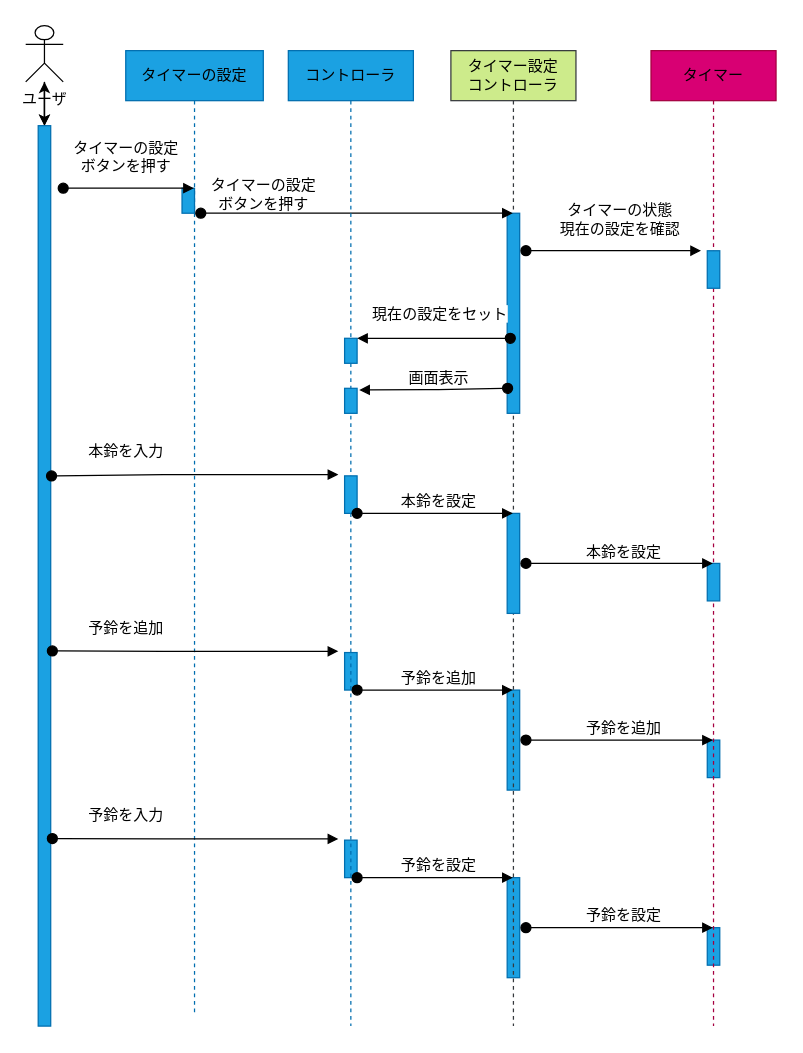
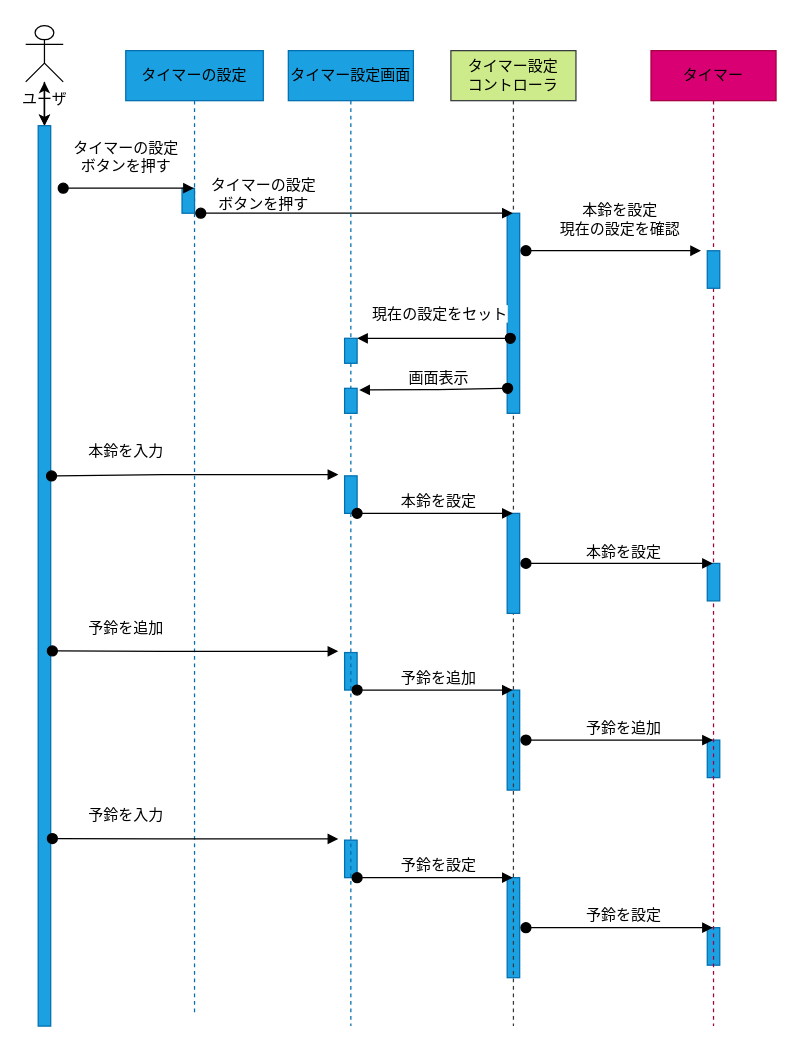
(351, 76) -> (351, 76)
(620, 219) -> (620, 219)
